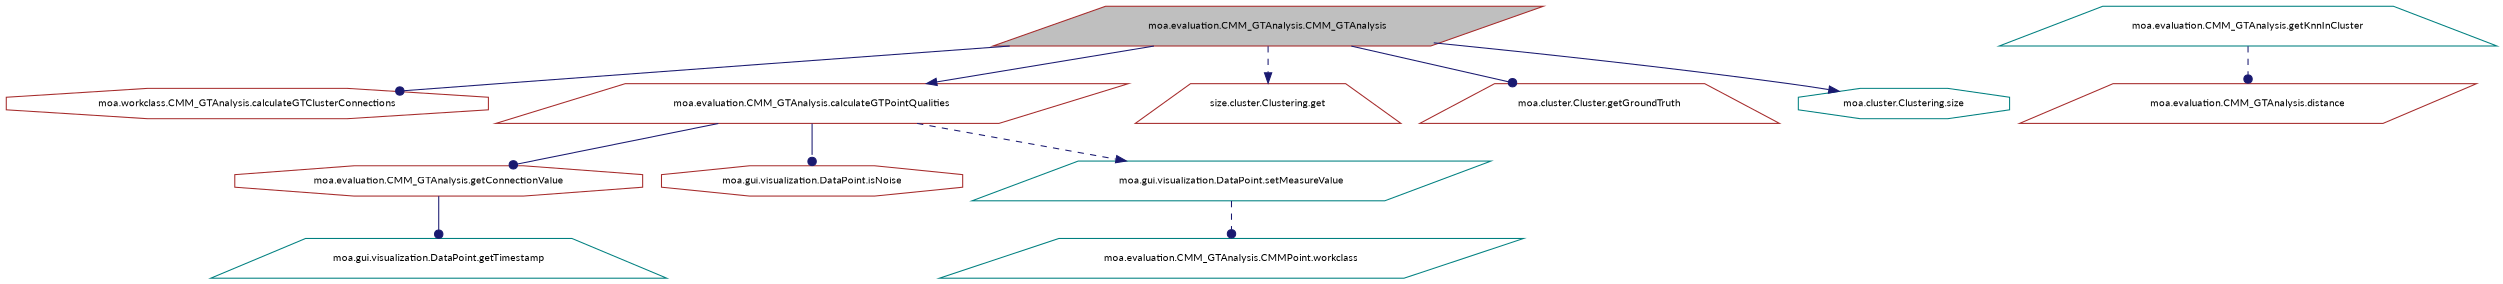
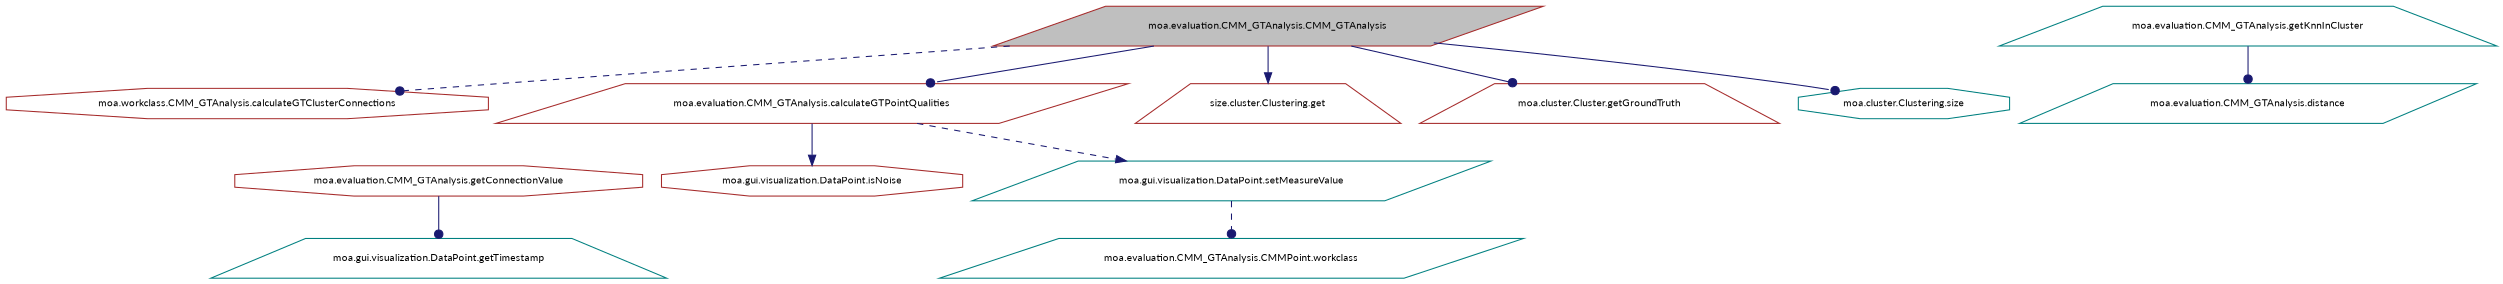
(1268, 59) -> (1268, 59)
(2248, 61) -> (2248, 61)
(1045, 64) -> (1045, 64)
(1631, 64) -> (1631, 64)
(707, 68) -> (707, 68)
(2248, 104) -> (2248, 104)
(812, 139) -> (812, 139)
(618, 144) -> none
